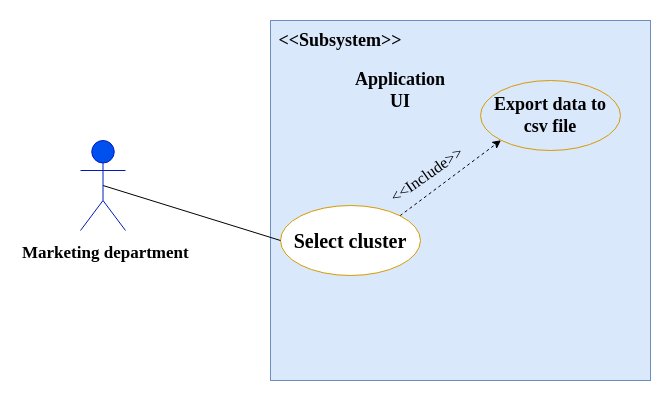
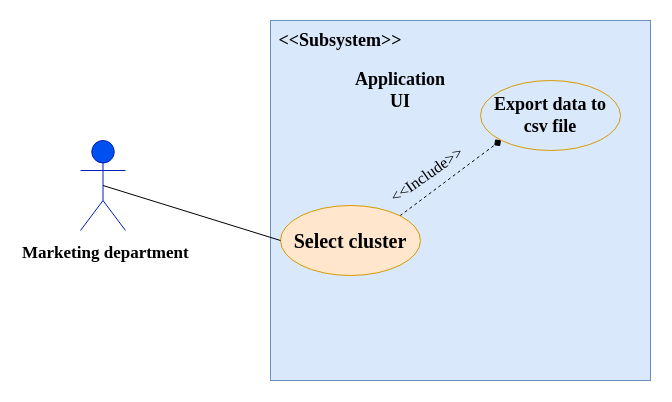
(494, 145) -> (494, 145)
(351, 241) -> (351, 241)
